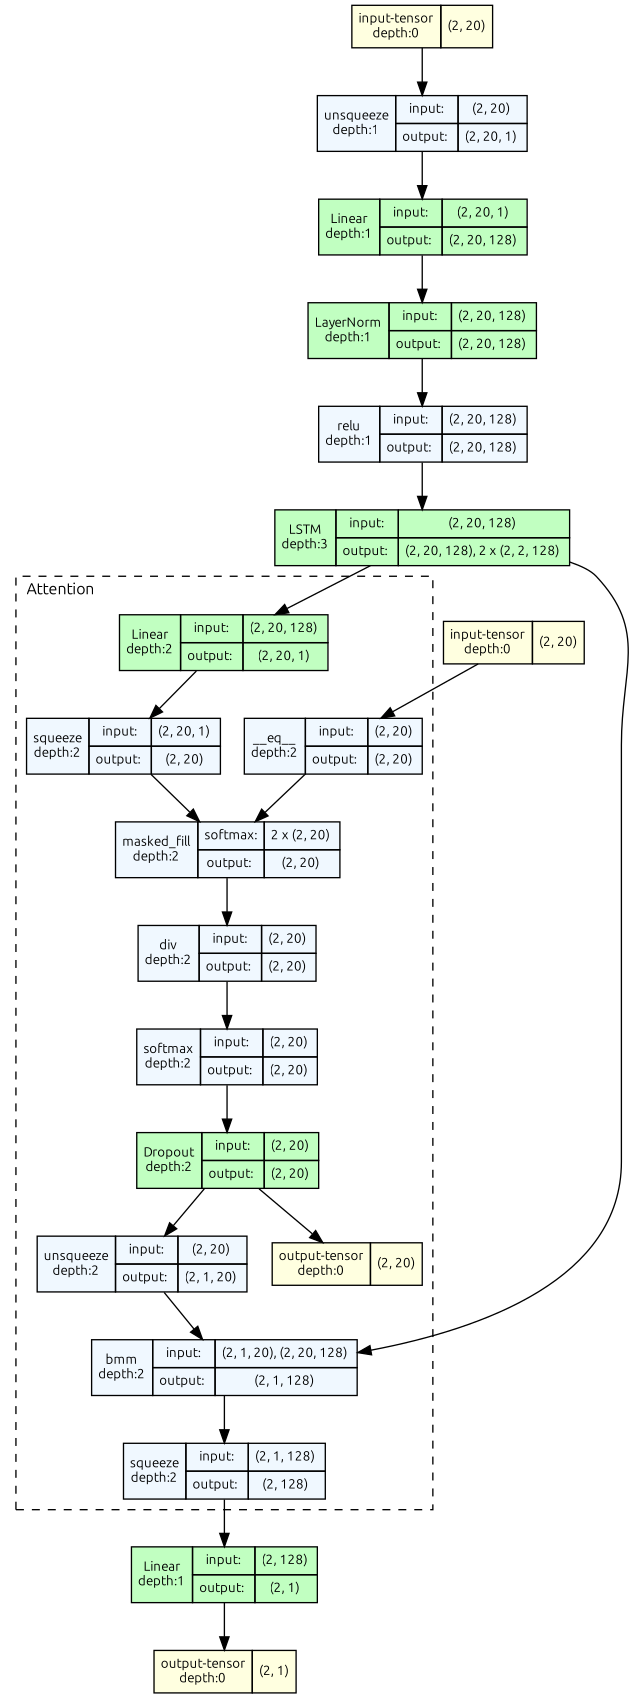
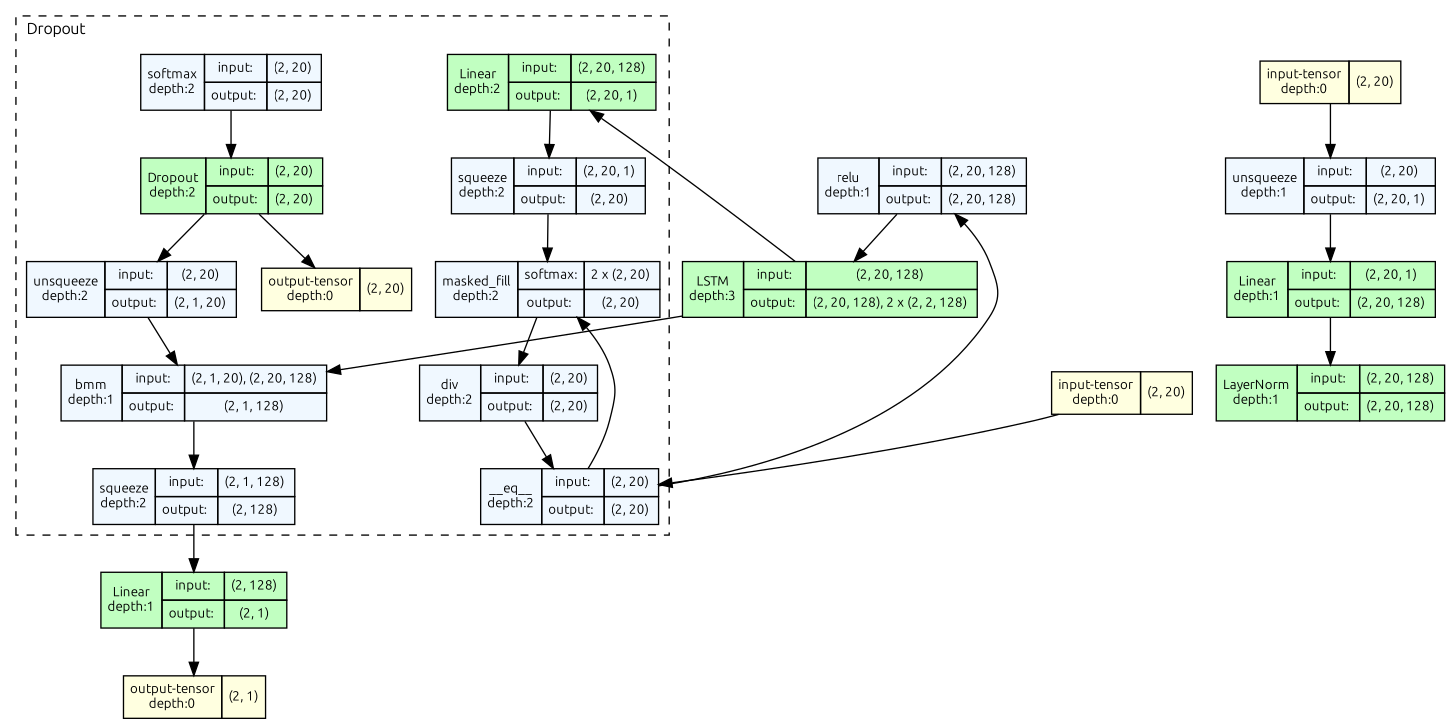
(422, 376) -> (888, 409)
(61, 590) -> (56, 30)
(227, 999) -> (536, 439)
(122, 1374) -> (92, 400)
